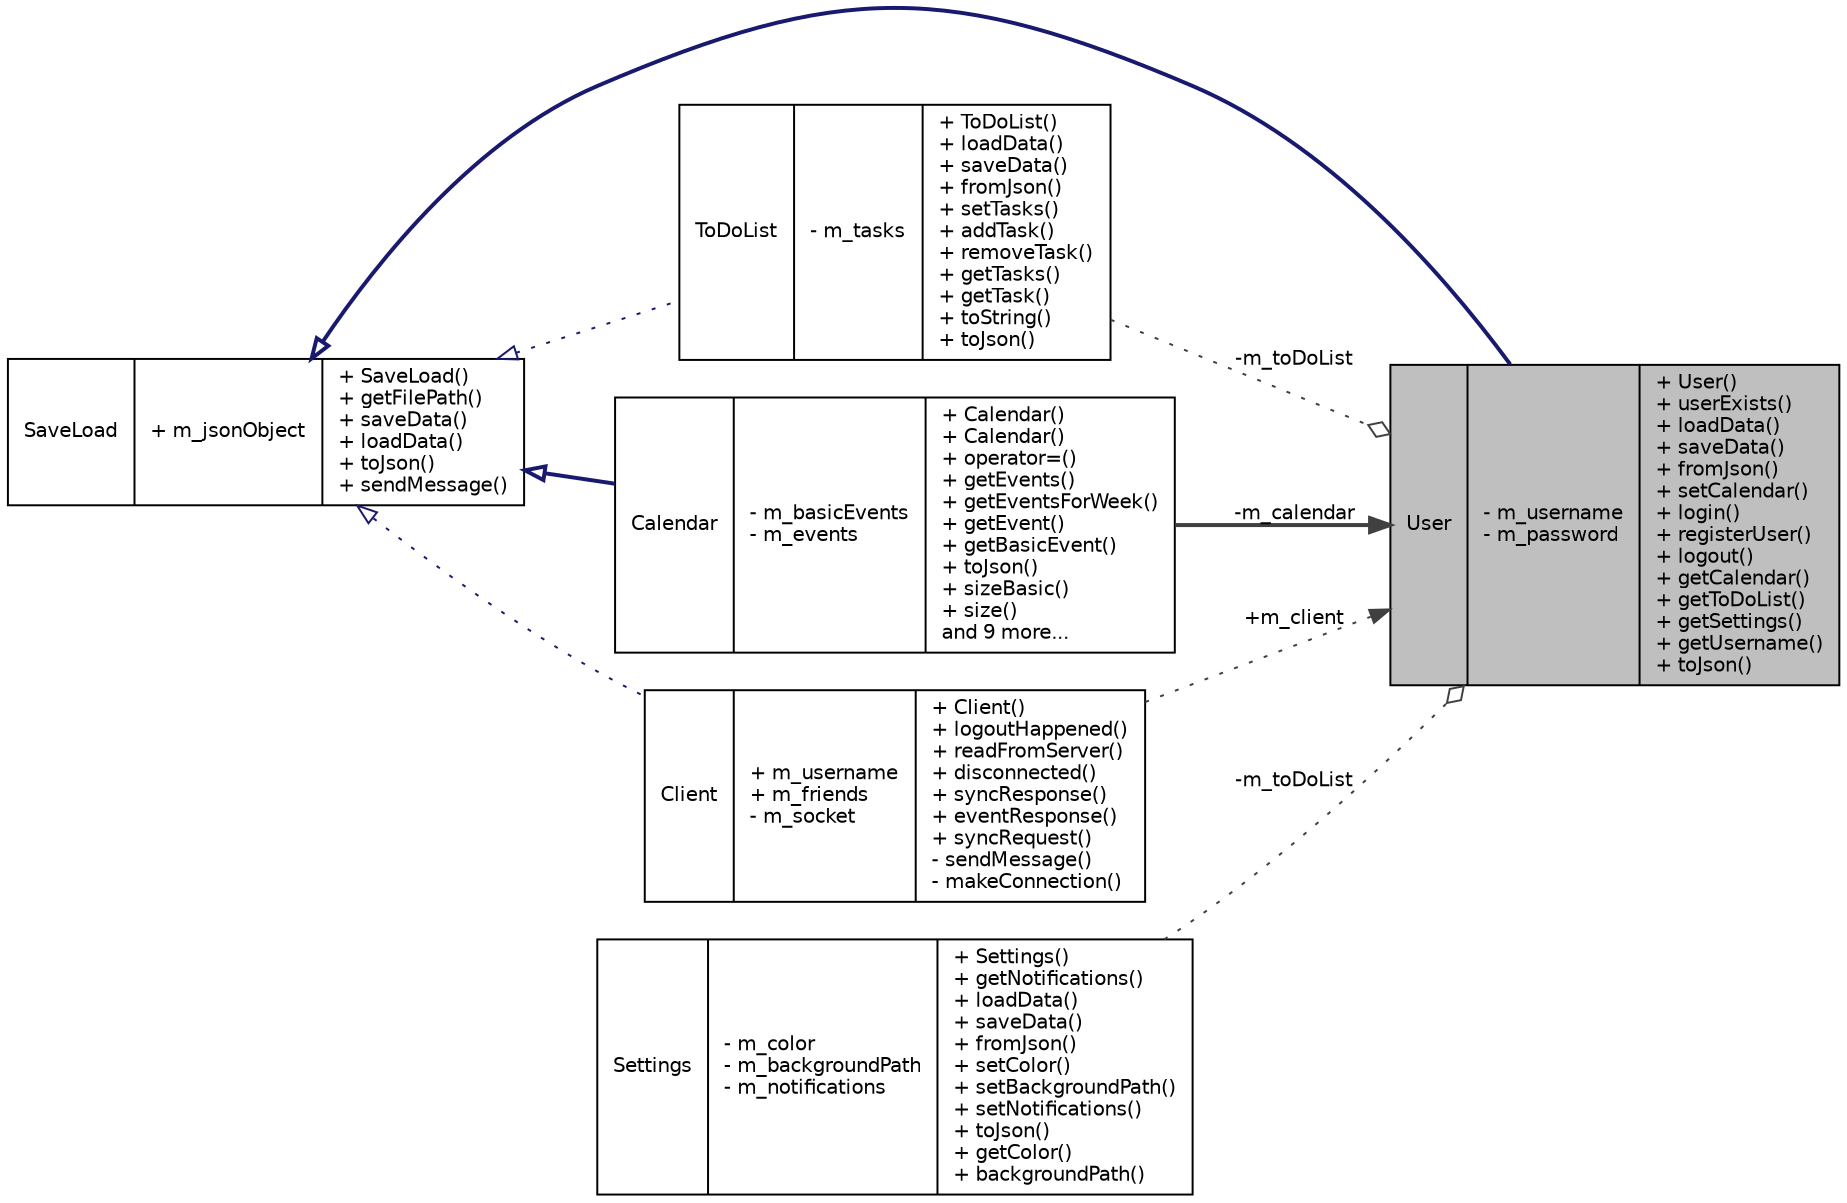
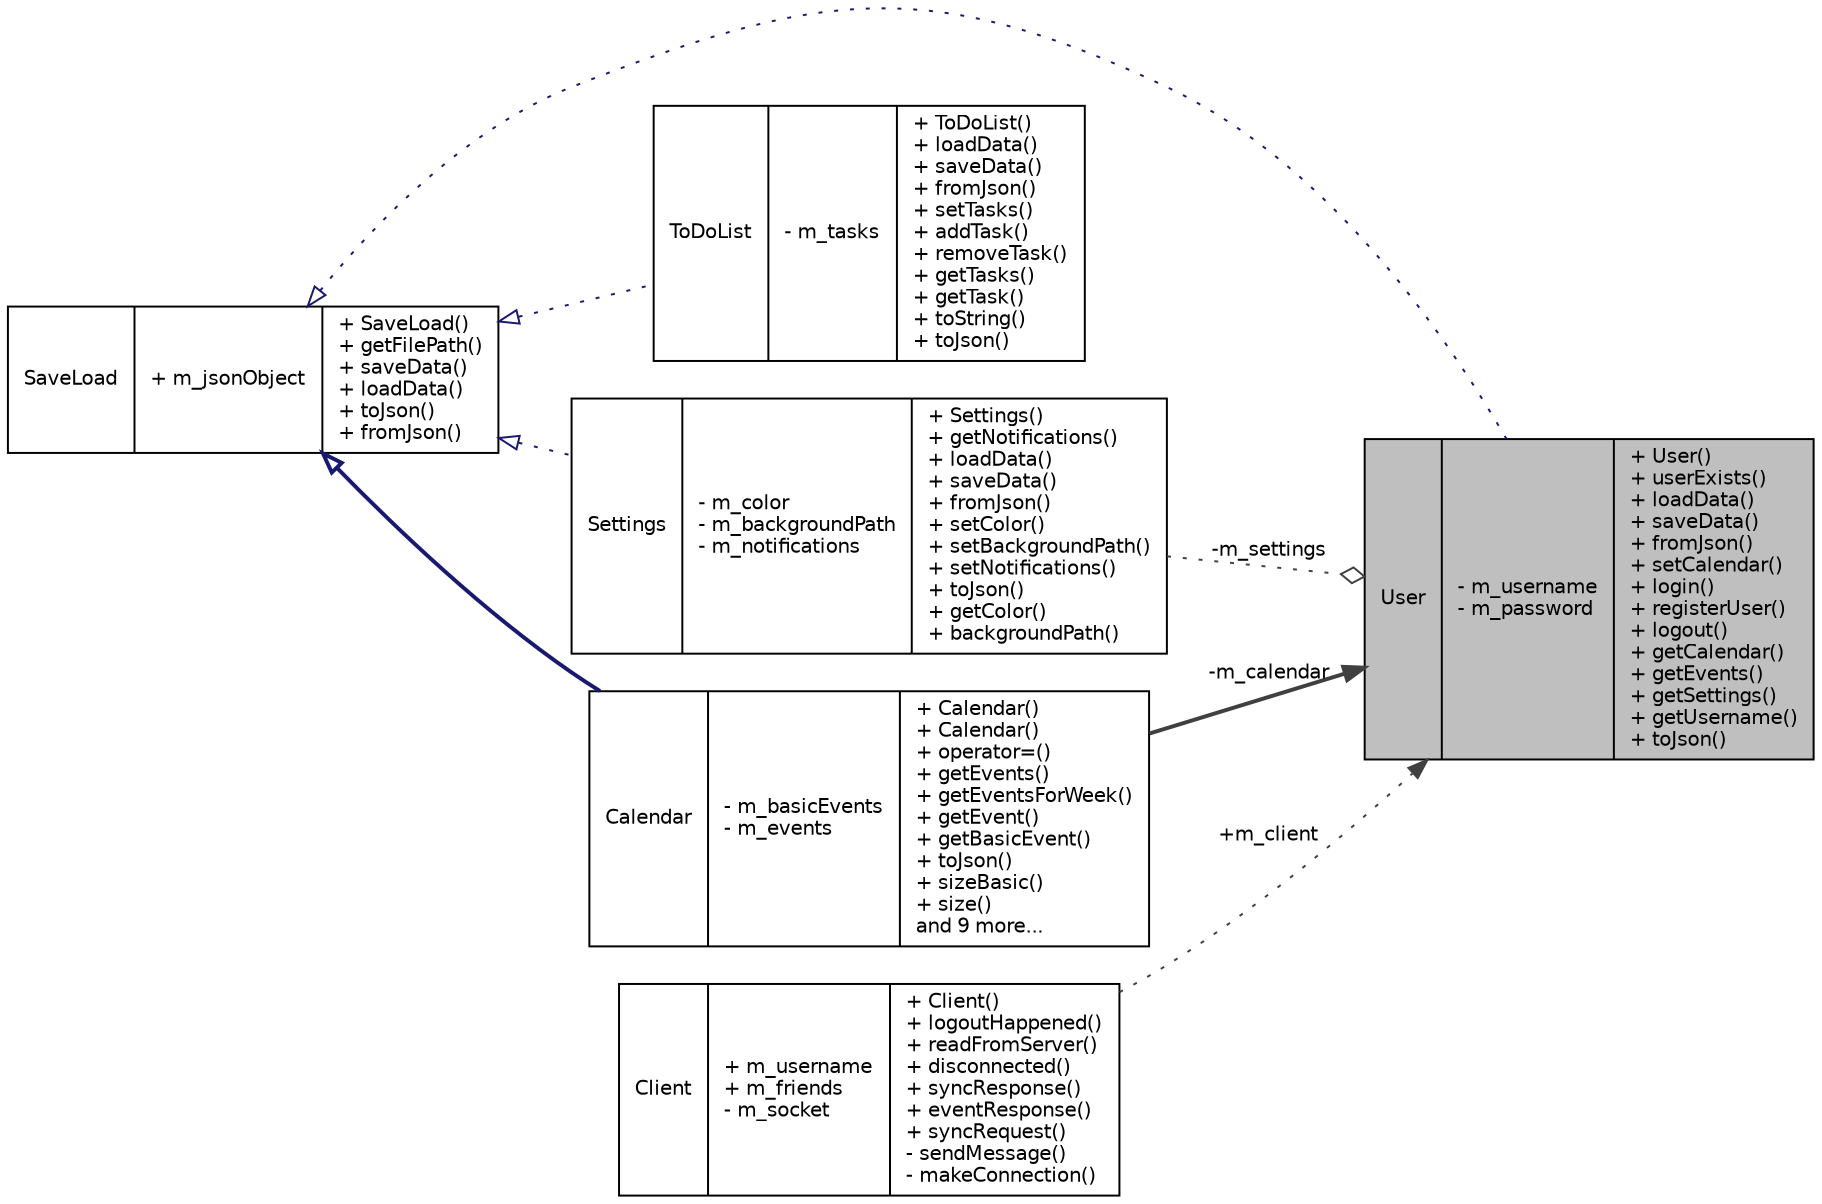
(918, 10) -> (954, 15)
(1239, 372) -> none
(423, 486) -> (400, 433)
(1731, 600) -> (1697, 674)
(505, 614) -> (545, 449)
(1291, 781) -> (1266, 551)
